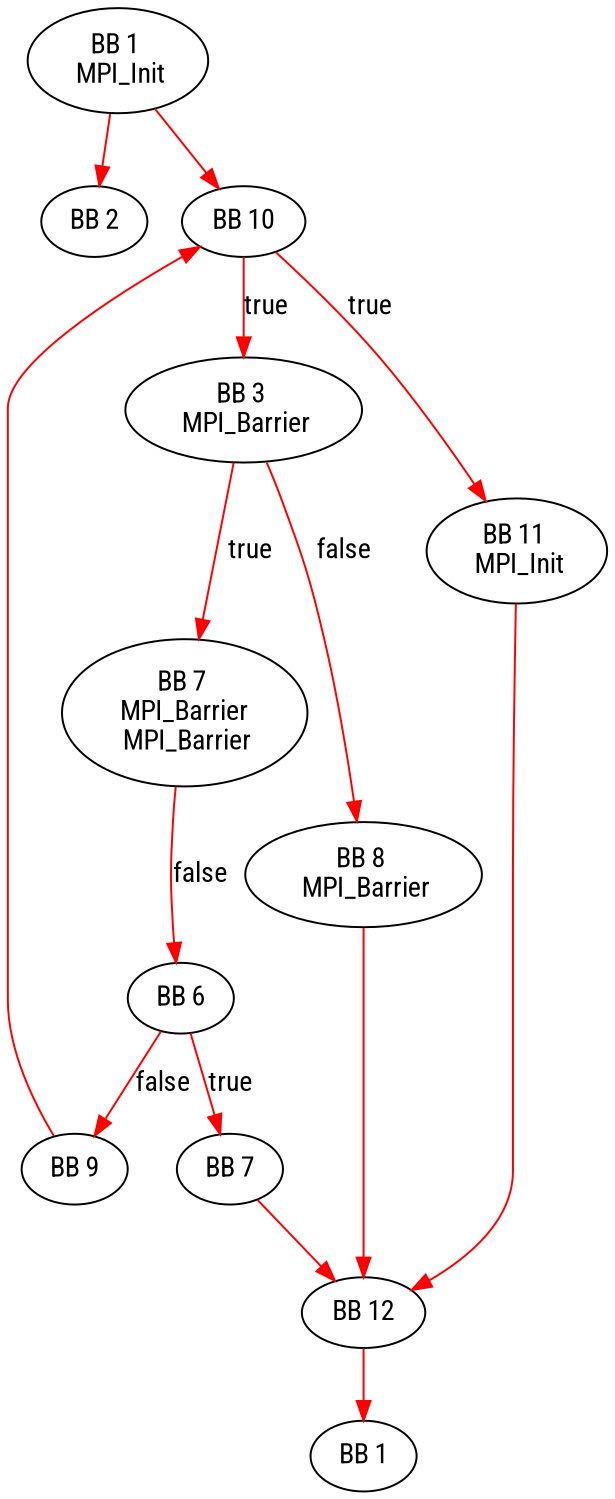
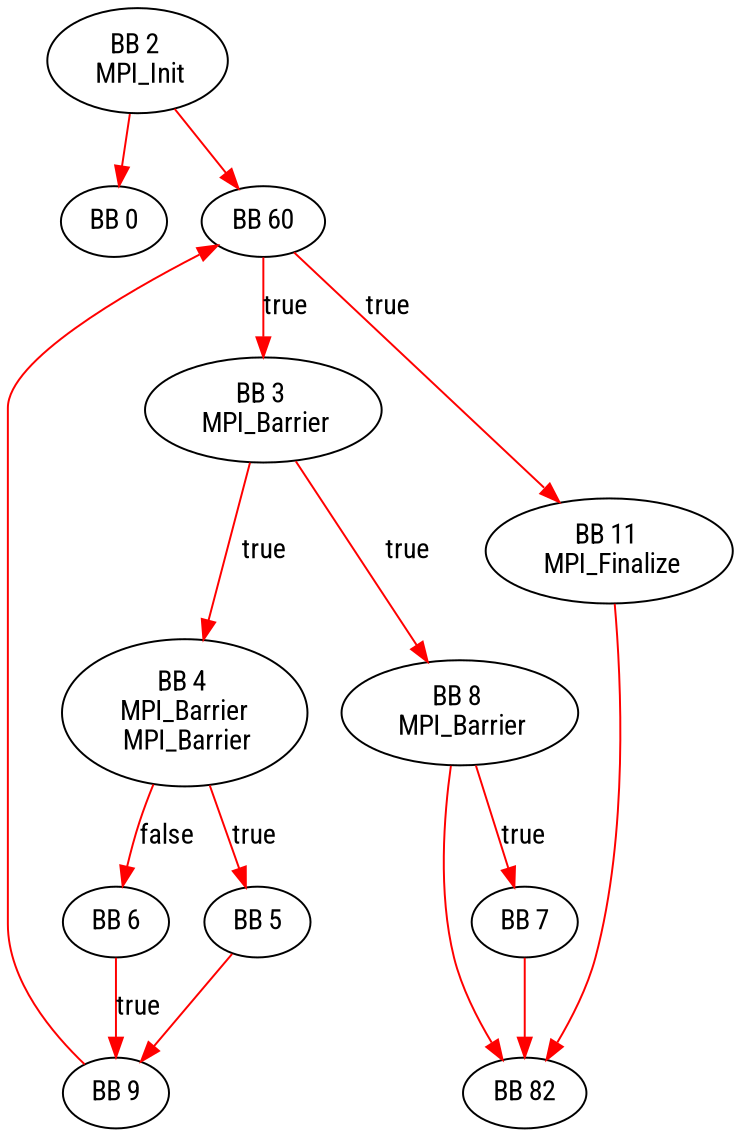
(118, 61) -> (138, 61)
(94, 222) -> (114, 222)
(244, 222) -> (263, 222)
(344, 551) -> (408, 551)
(517, 551) -> (609, 551)
(185, 713) -> (185, 713)
none -> (257, 922)
(203, 1074) -> (492, 817)
(163, 1084) -> (139, 1008)
(364, 1313) -> (525, 1093)
(364, 1456) -> none
